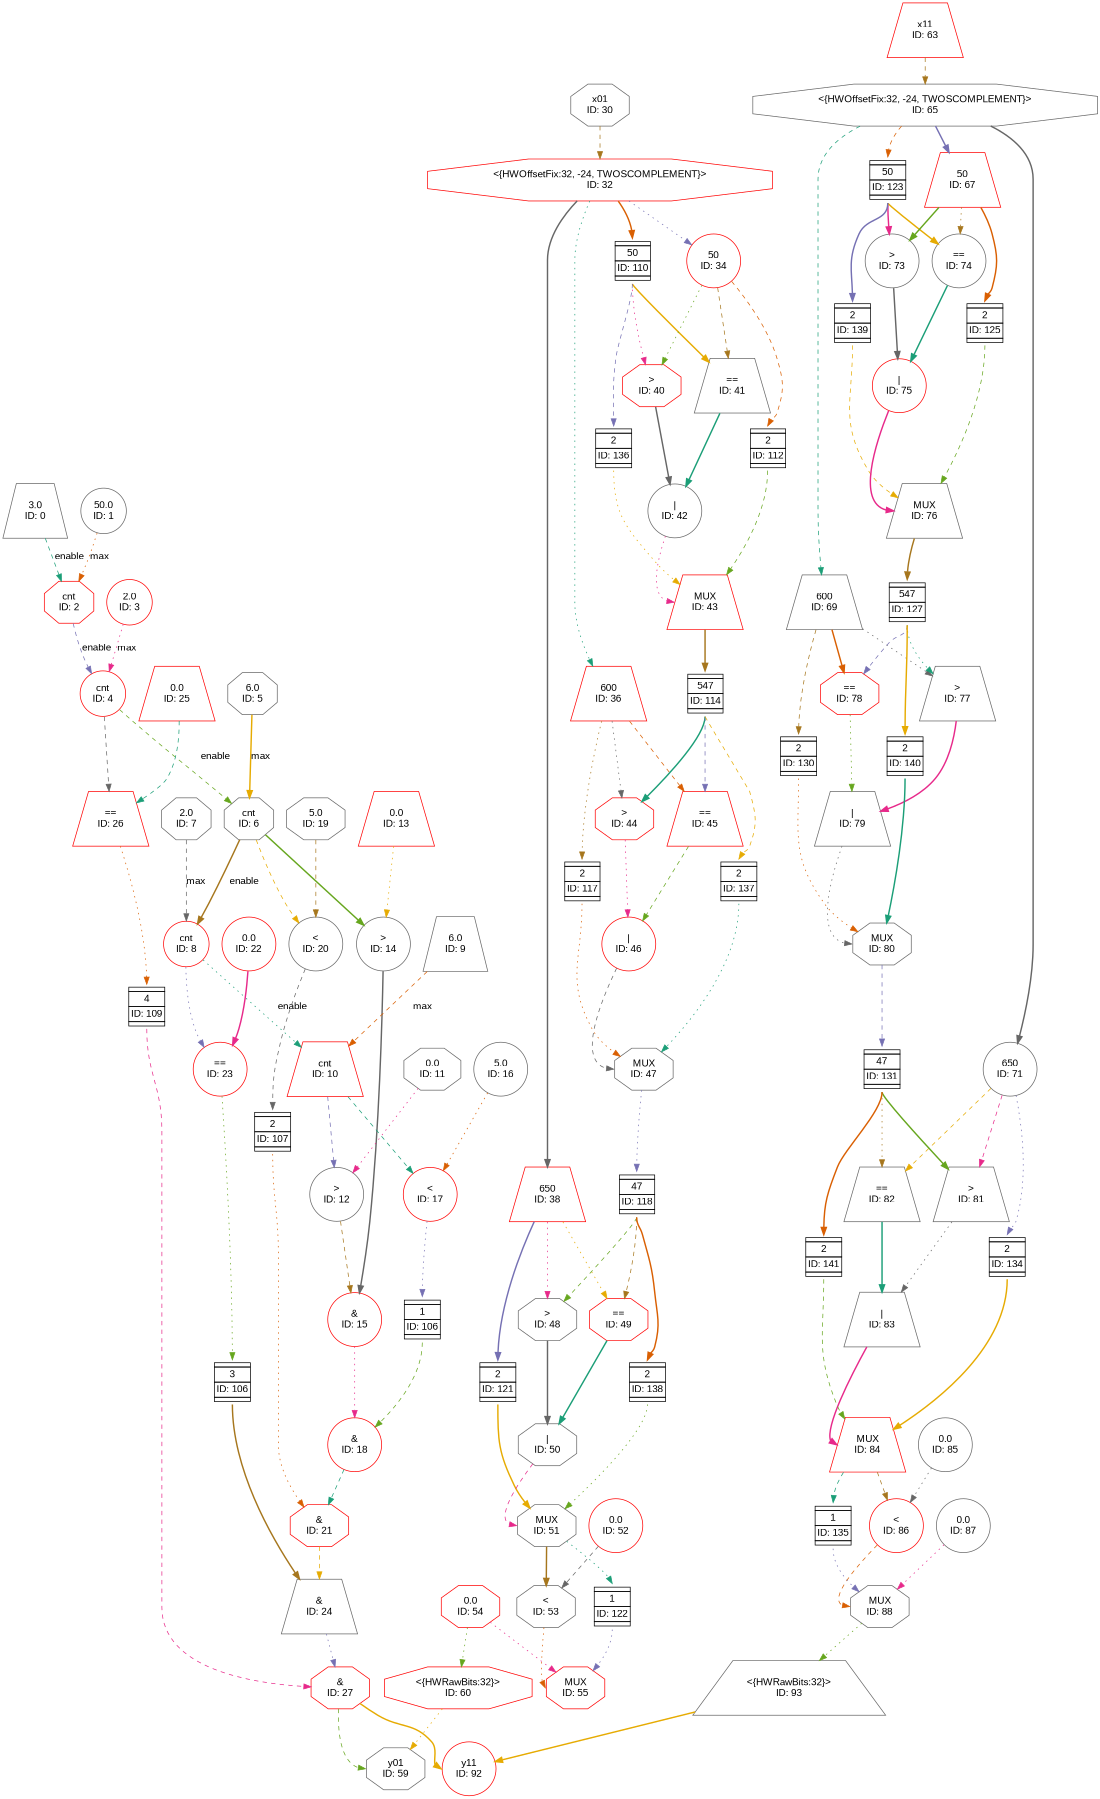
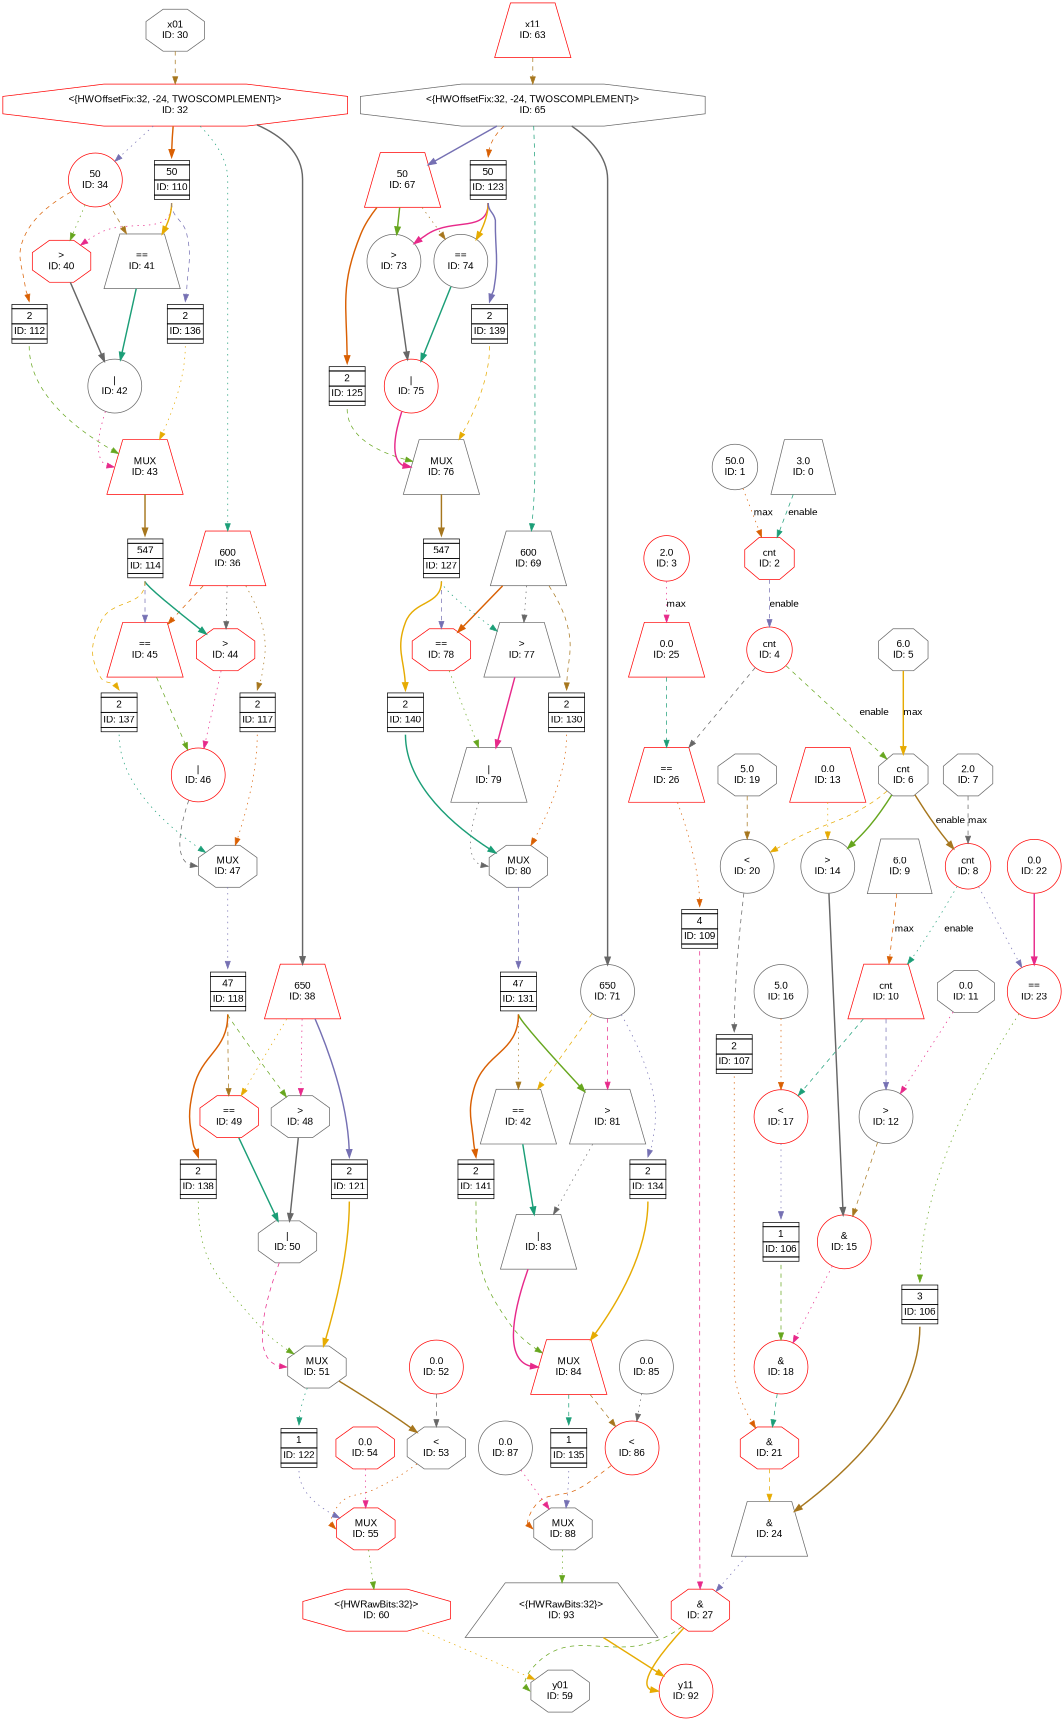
(117, 644) -> (667, 598)
(882, 1194) -> (518, 1117)
(465, 1644) -> (371, 1566)
